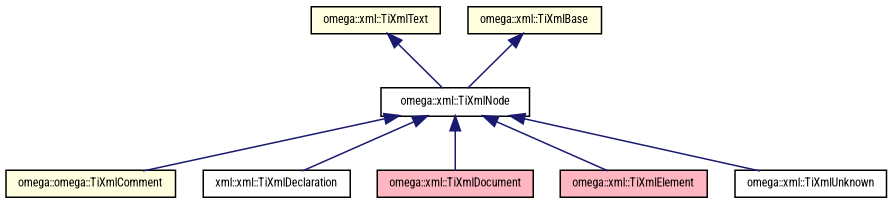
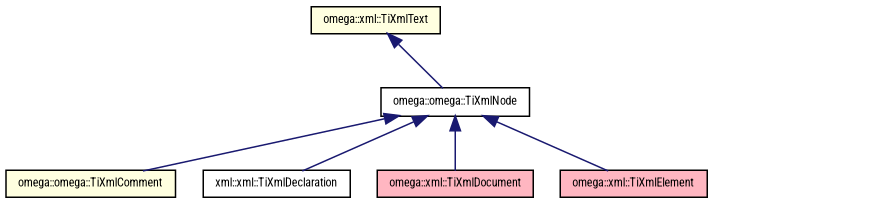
(535, 20) -> none
(455, 102) -> (455, 102)
(811, 184) -> none
